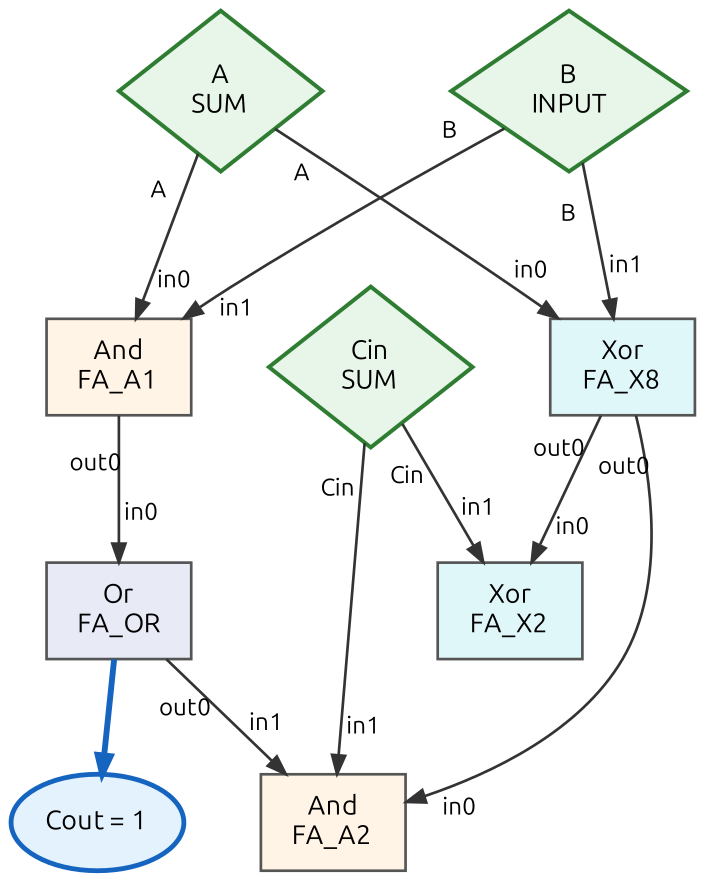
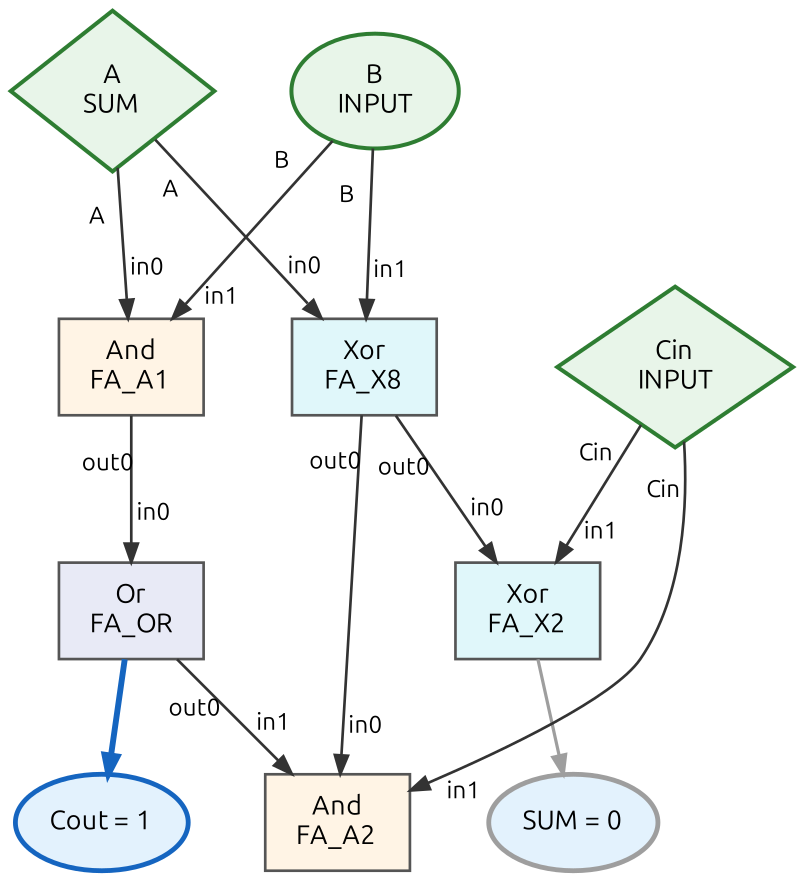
(569, 91) -> (375, 91)
(371, 367) -> (675, 367)
none -> (573, 823)
